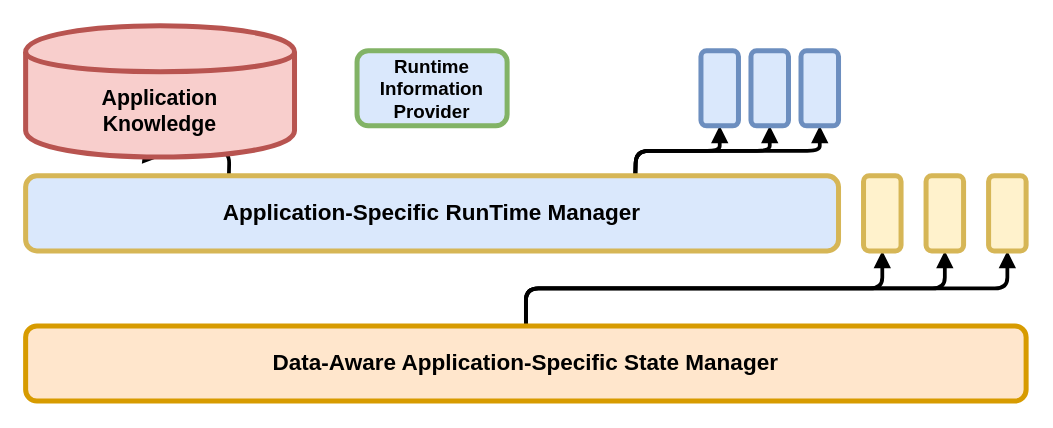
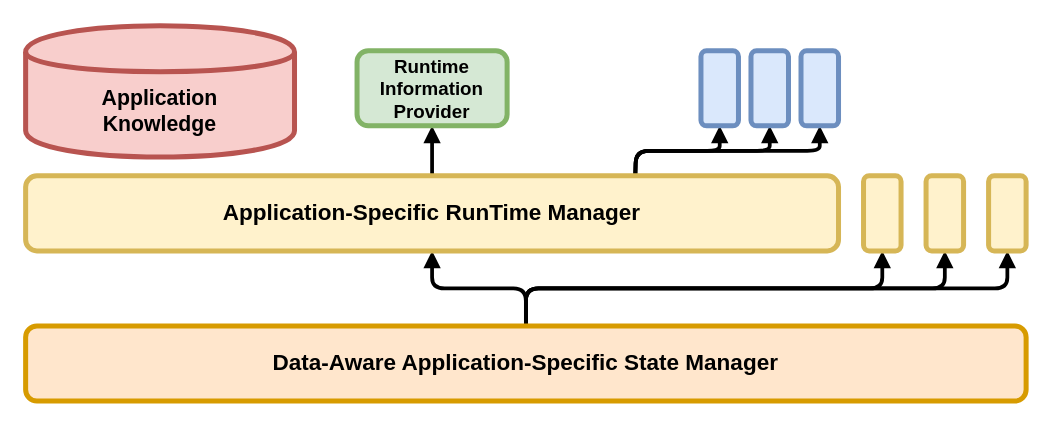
(432, 88) -> (432, 88)
none -> (432, 157)
(229, 165) -> none
(432, 213) -> (432, 213)
none -> (471, 288)
